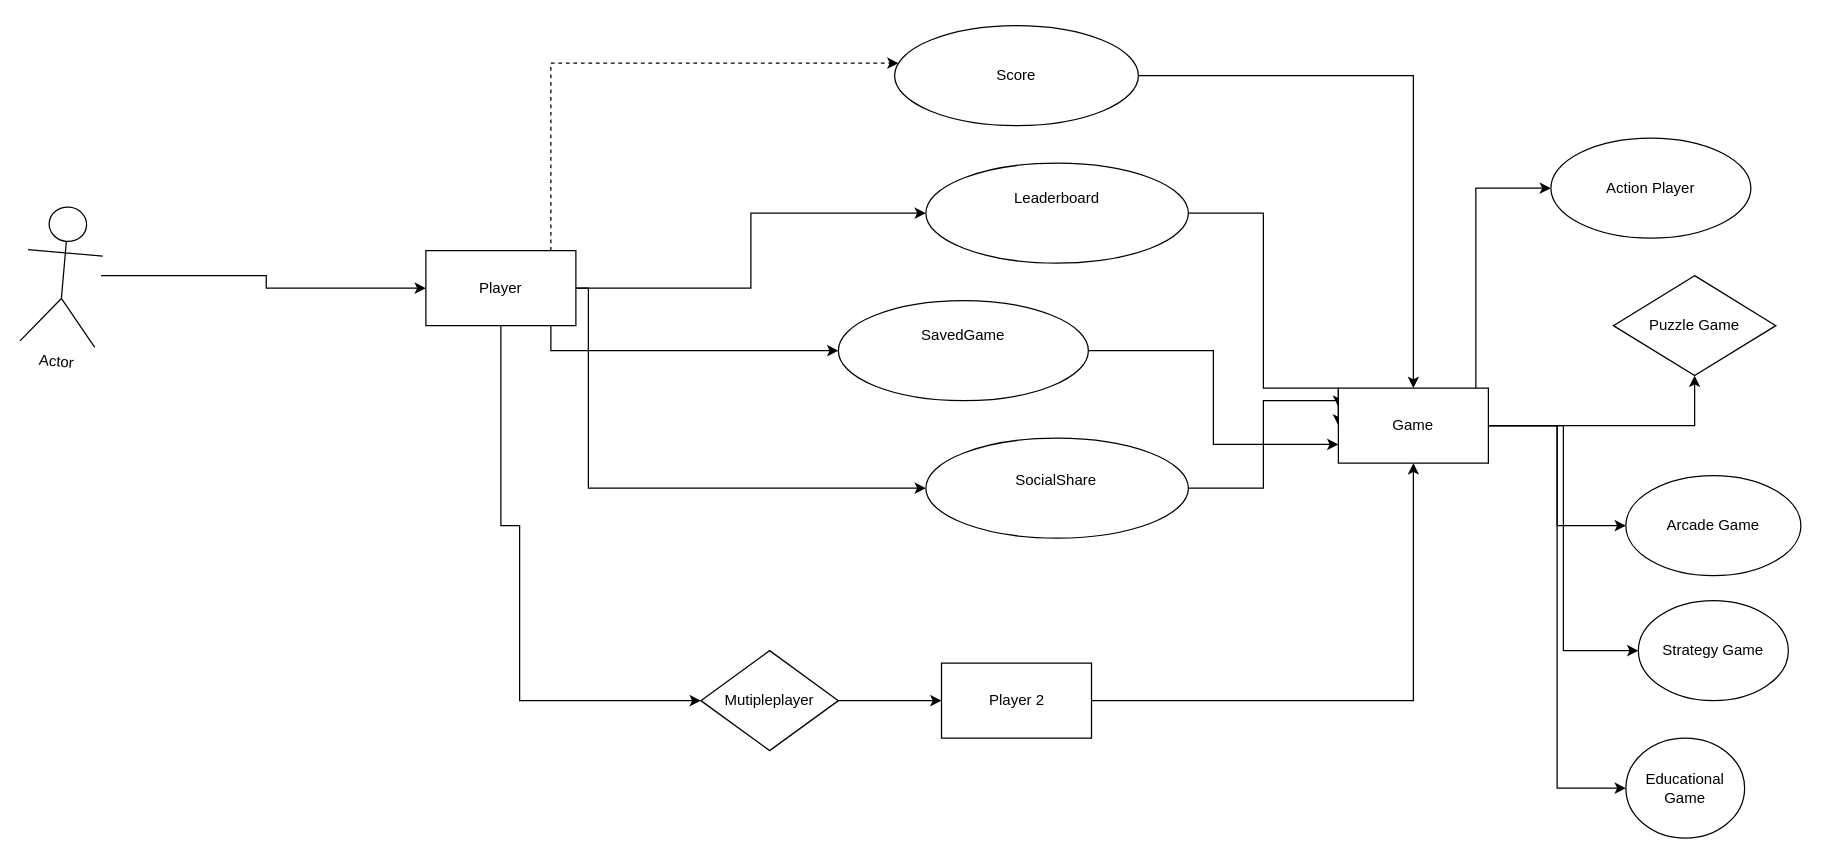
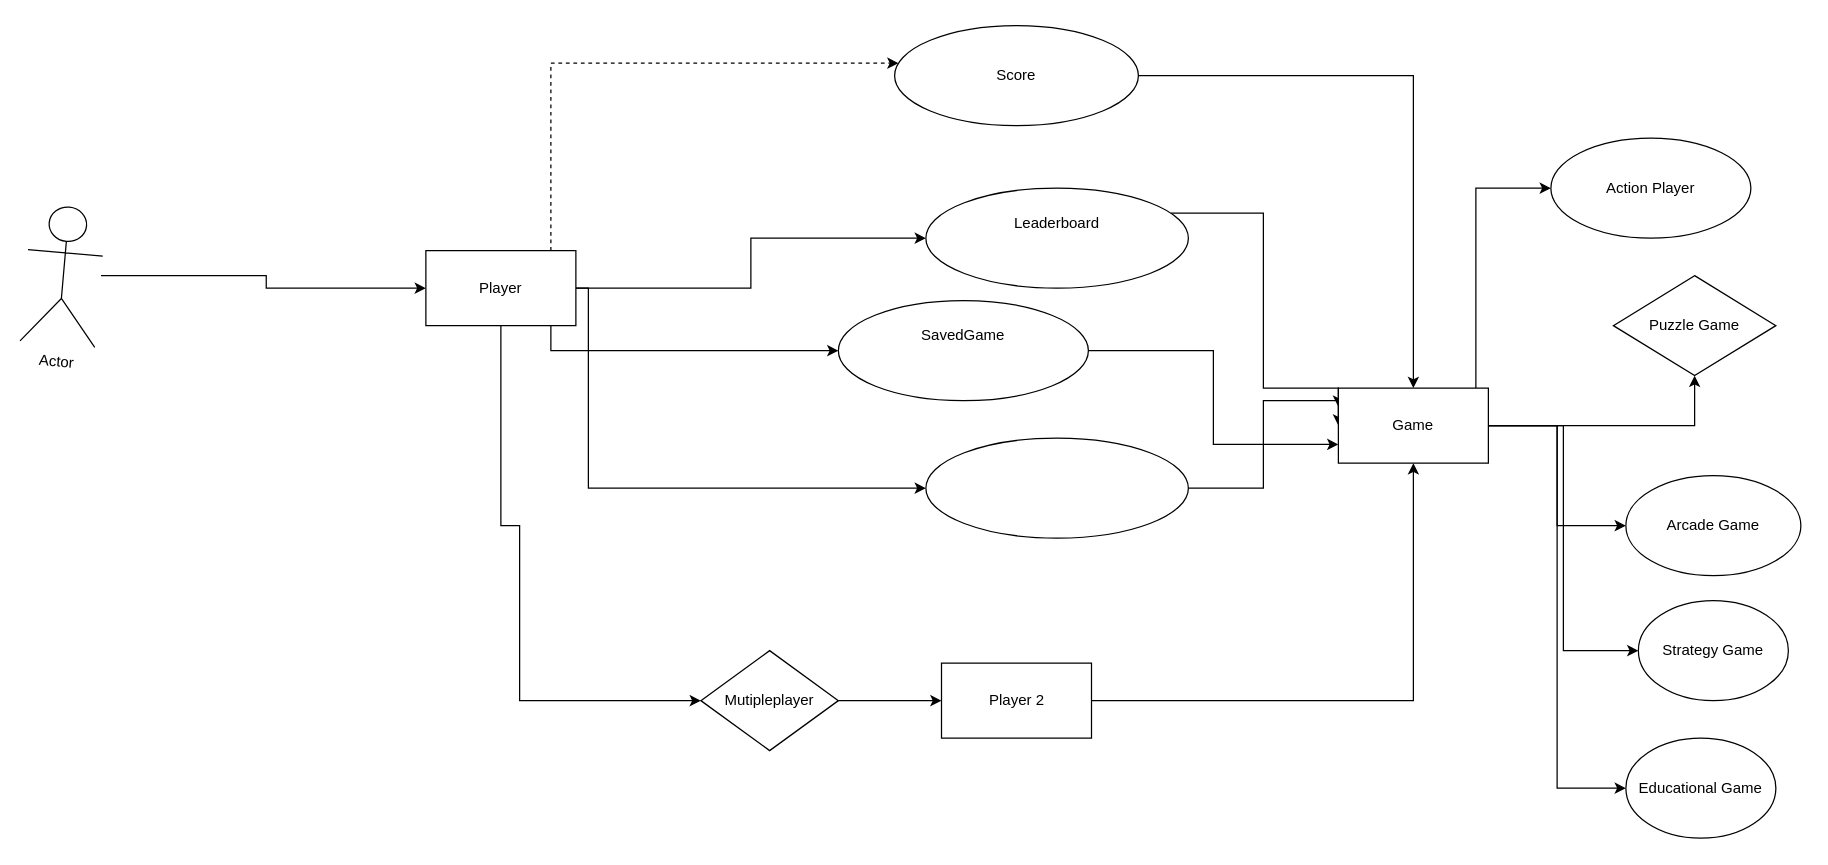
(1057, 213) -> (1057, 238)
(1076, 488) -> none
(1685, 788) -> (1701, 788)
